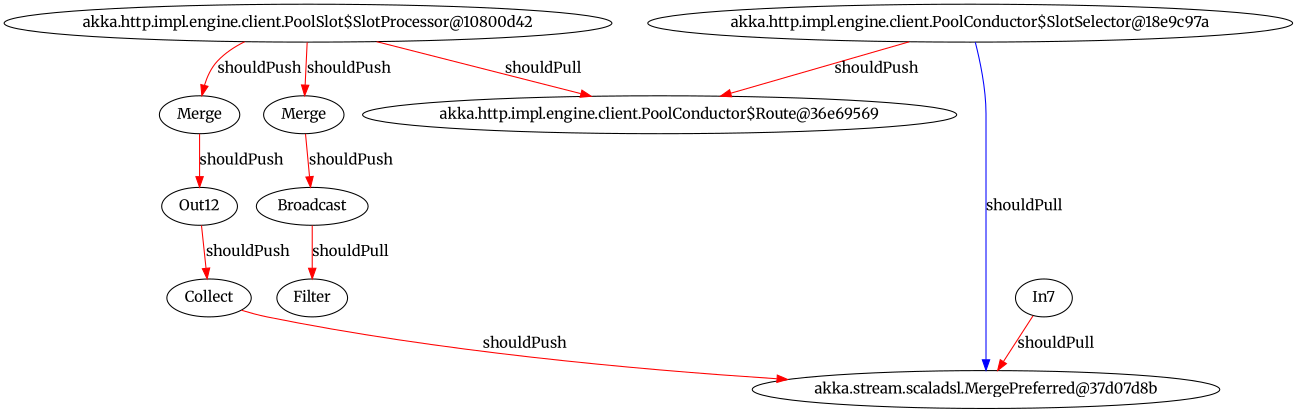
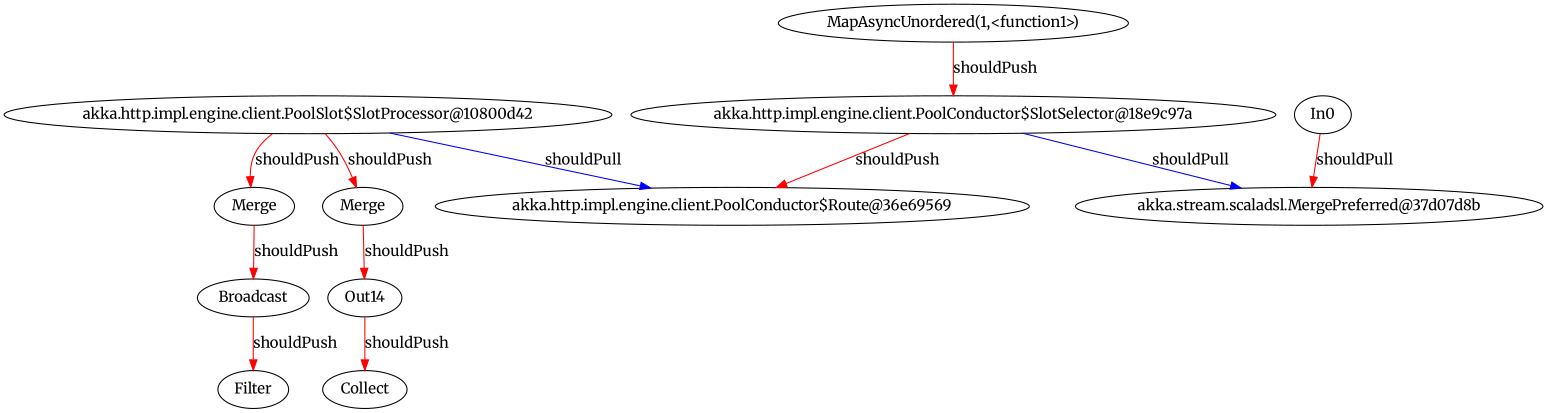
none -> (953, 23)
(479, 68) -> (515, 159)
(200, 206) -> (365, 298)
(351, 252) -> (295, 344)
(1044, 298) -> (1323, 115)
(508, 354) -> none
